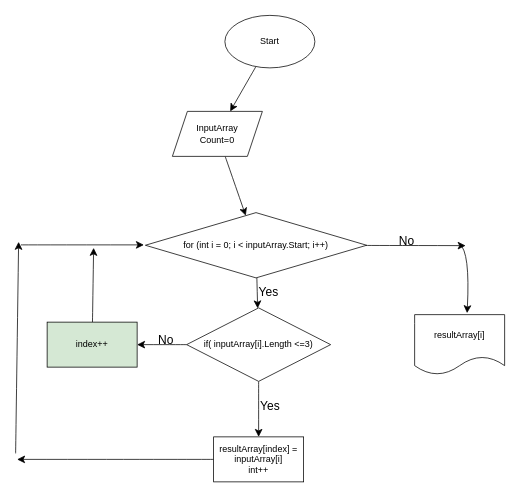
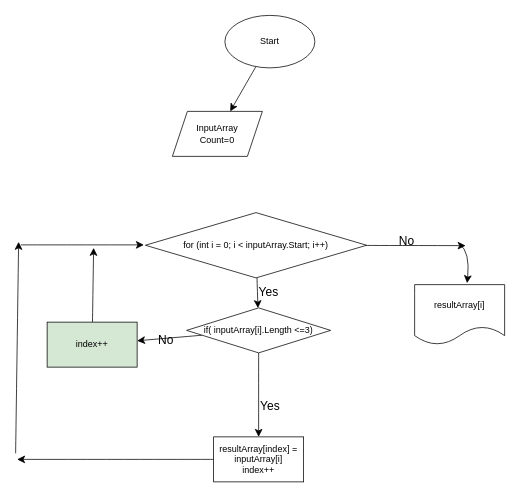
(234, 184) -> none
(258, 345) -> (258, 330)
(459, 345) -> (459, 315)
(258, 459) -> (258, 459)
